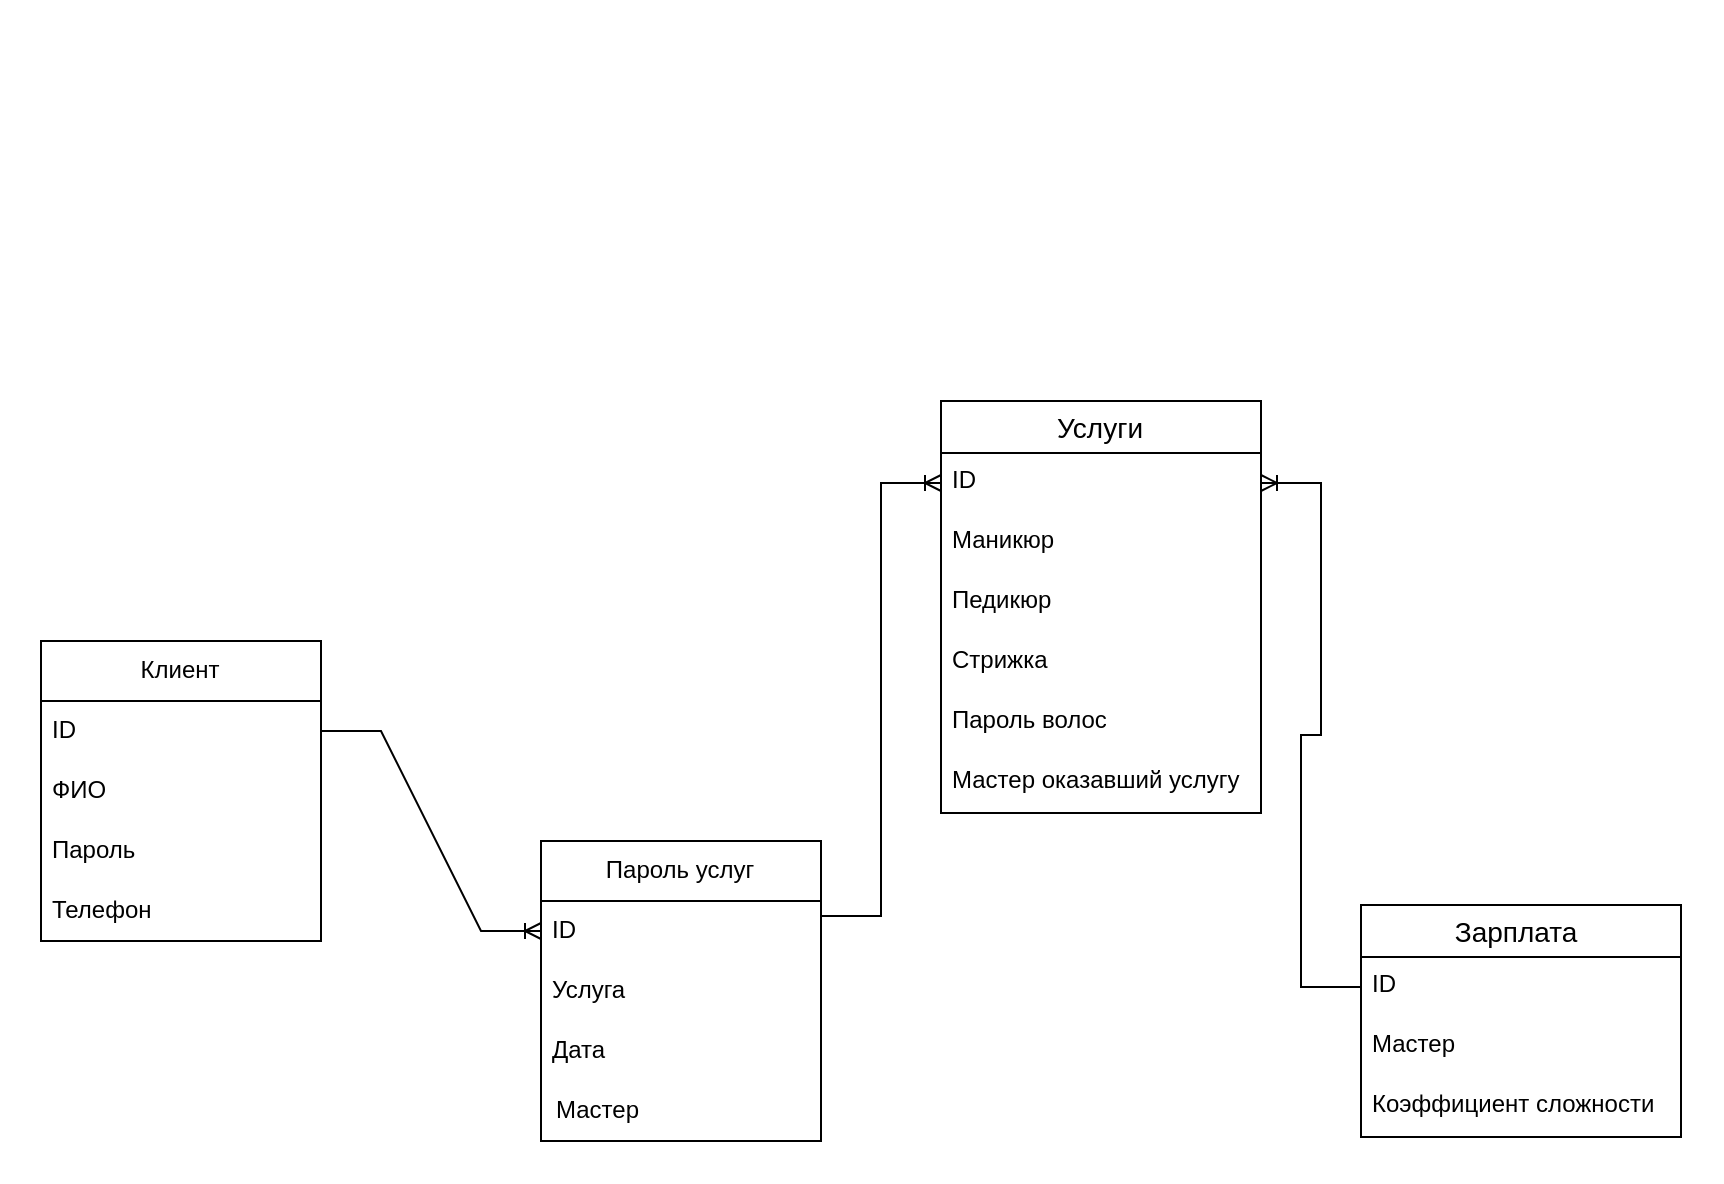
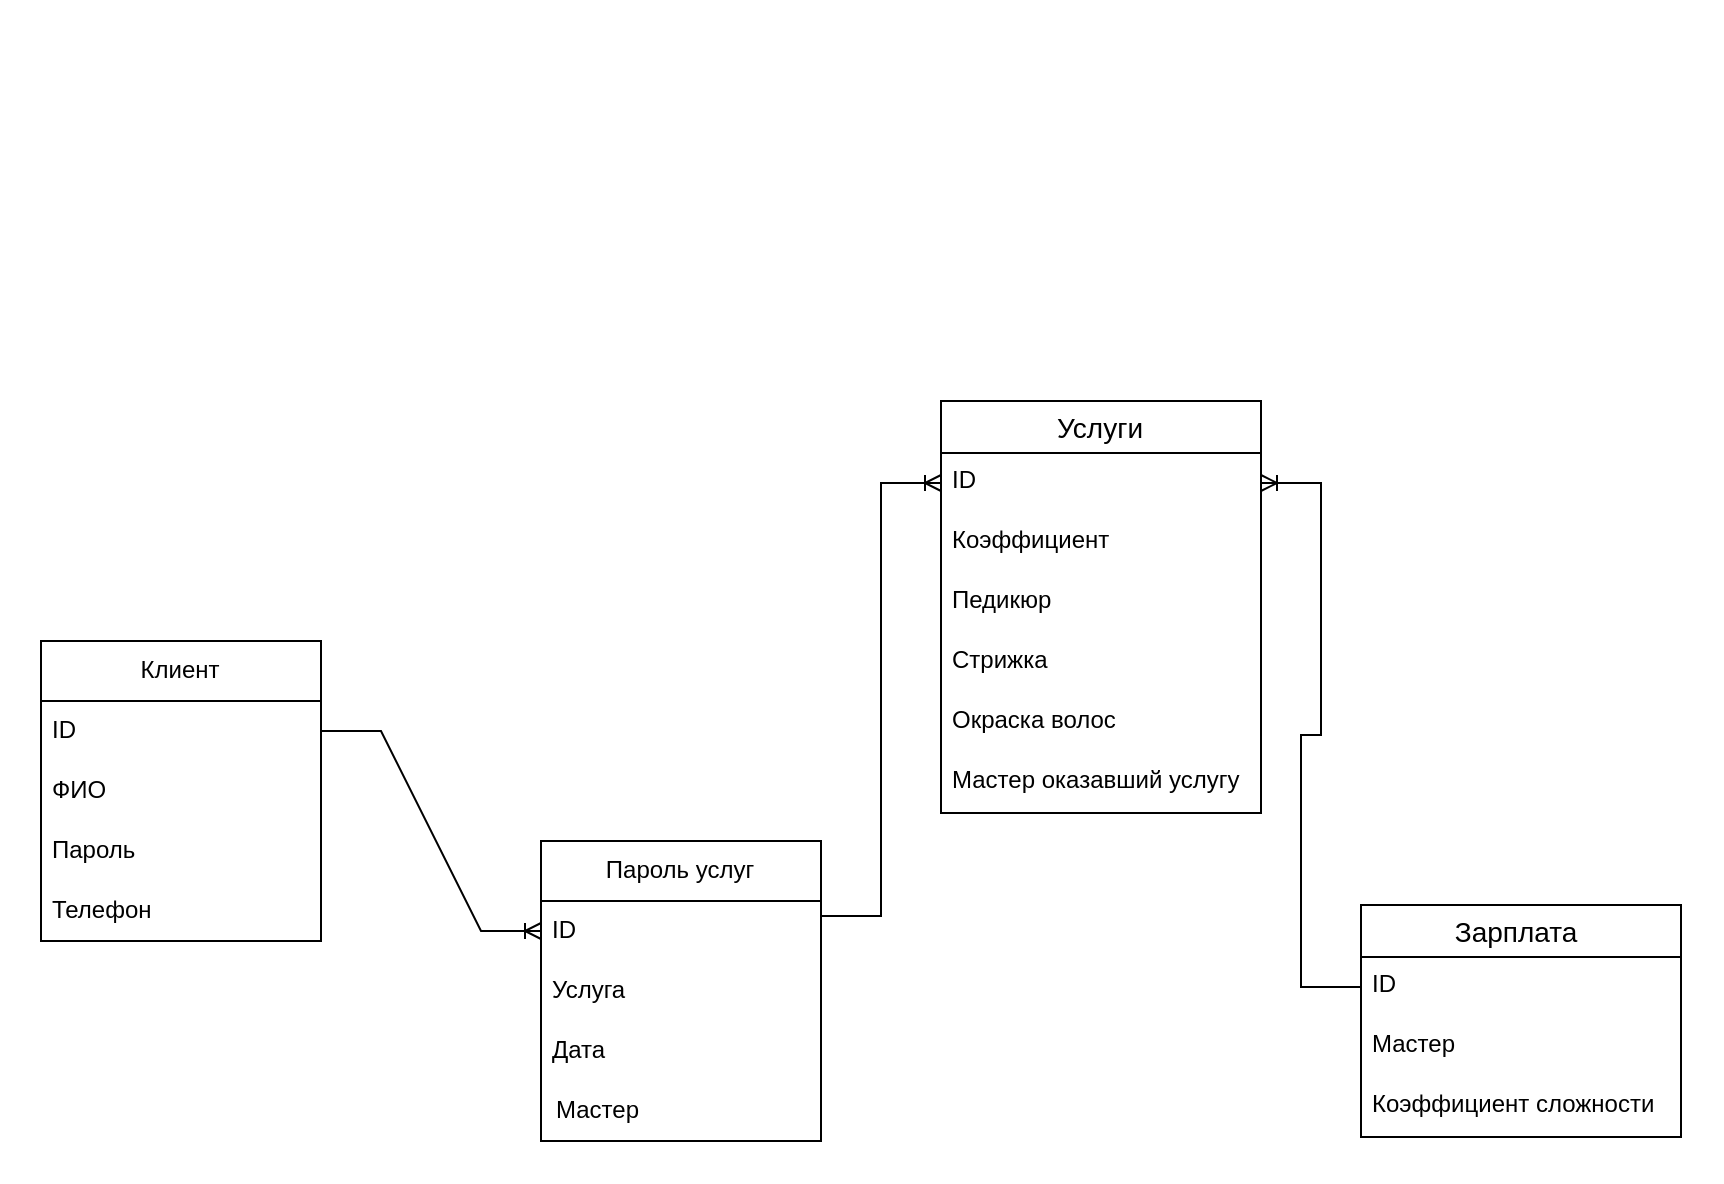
(1000, 541) -> (1027, 541)
(1031, 721) -> (1037, 721)
